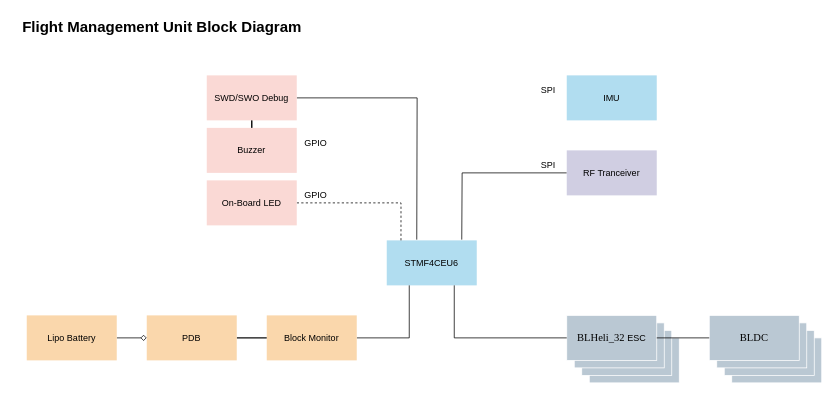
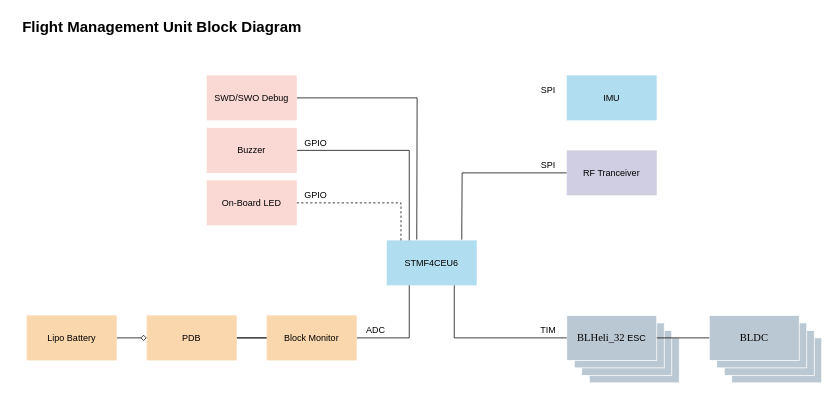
(252, 123) -> (398, 150)
none -> (375, 330)
none -> (548, 330)
